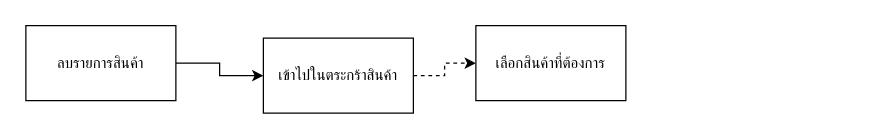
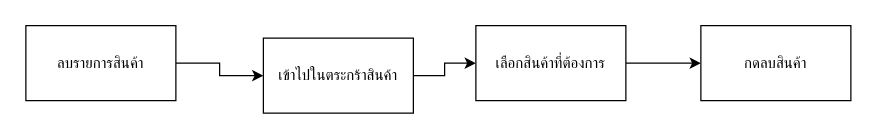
none -> (659, 63)
none -> (776, 63)
(444, 73) -> (444, 73)
